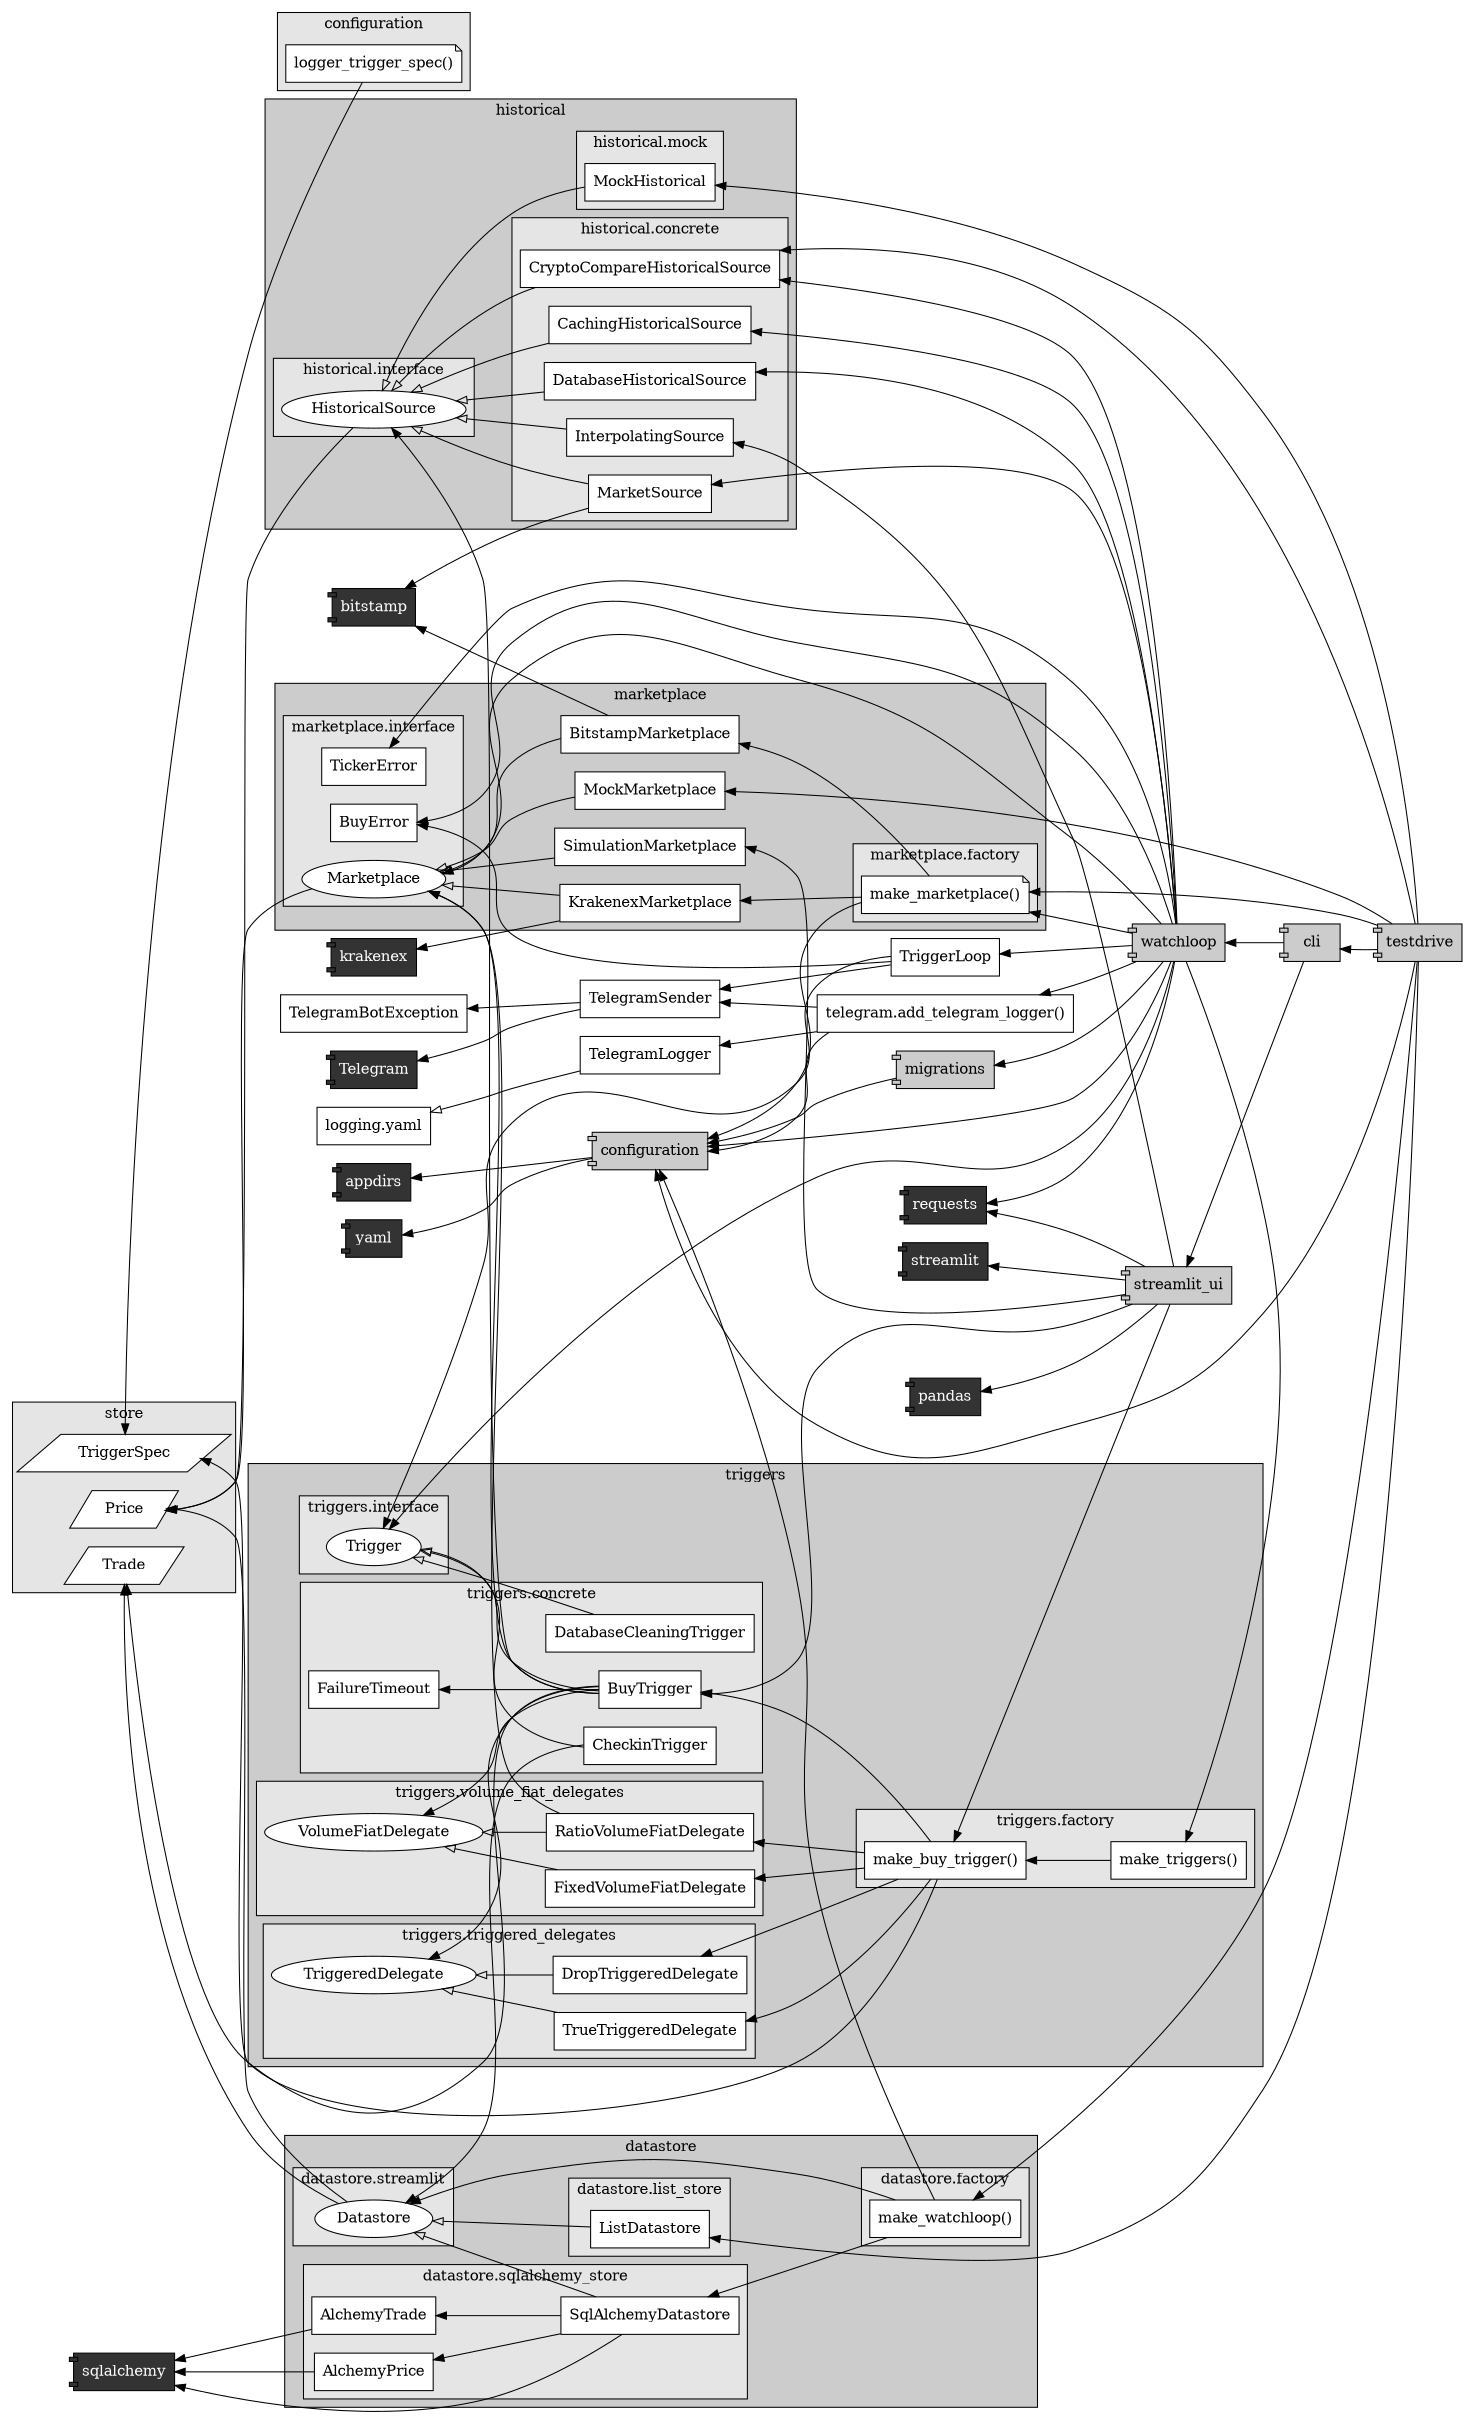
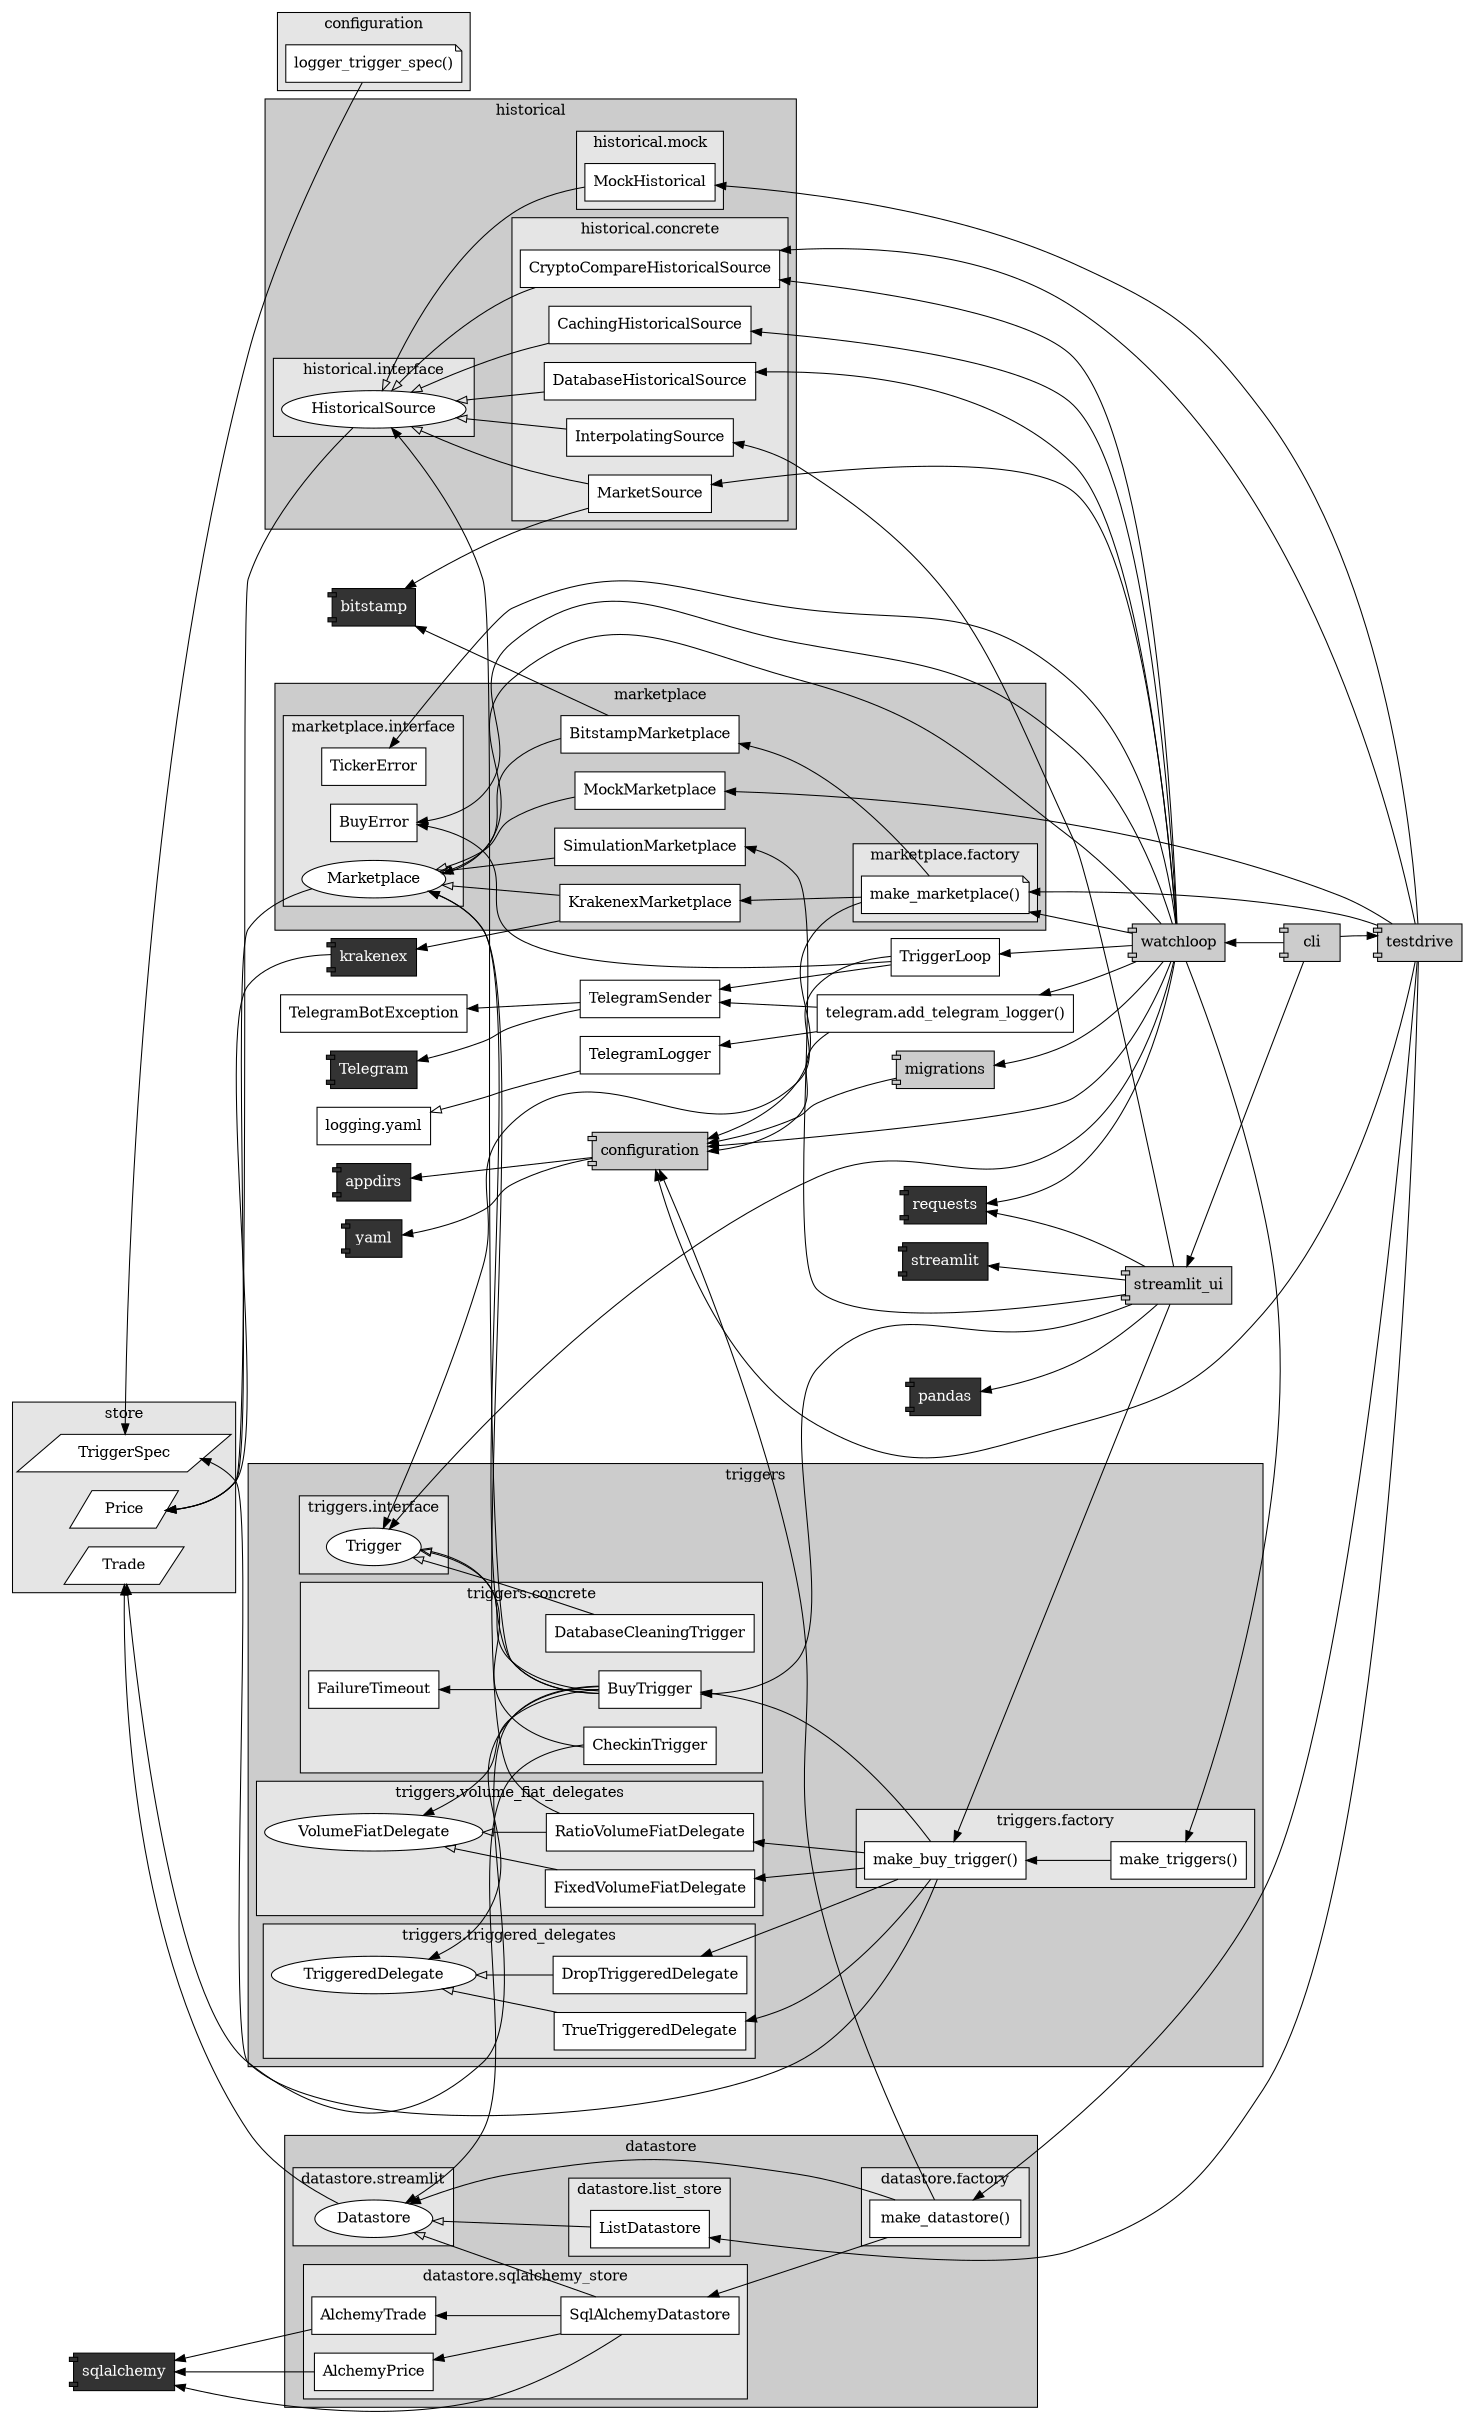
(1364, 950) -> (1354, 936)
(244, 1856) -> (241, 1222)
(945, 2219) -> (945, 2219)
